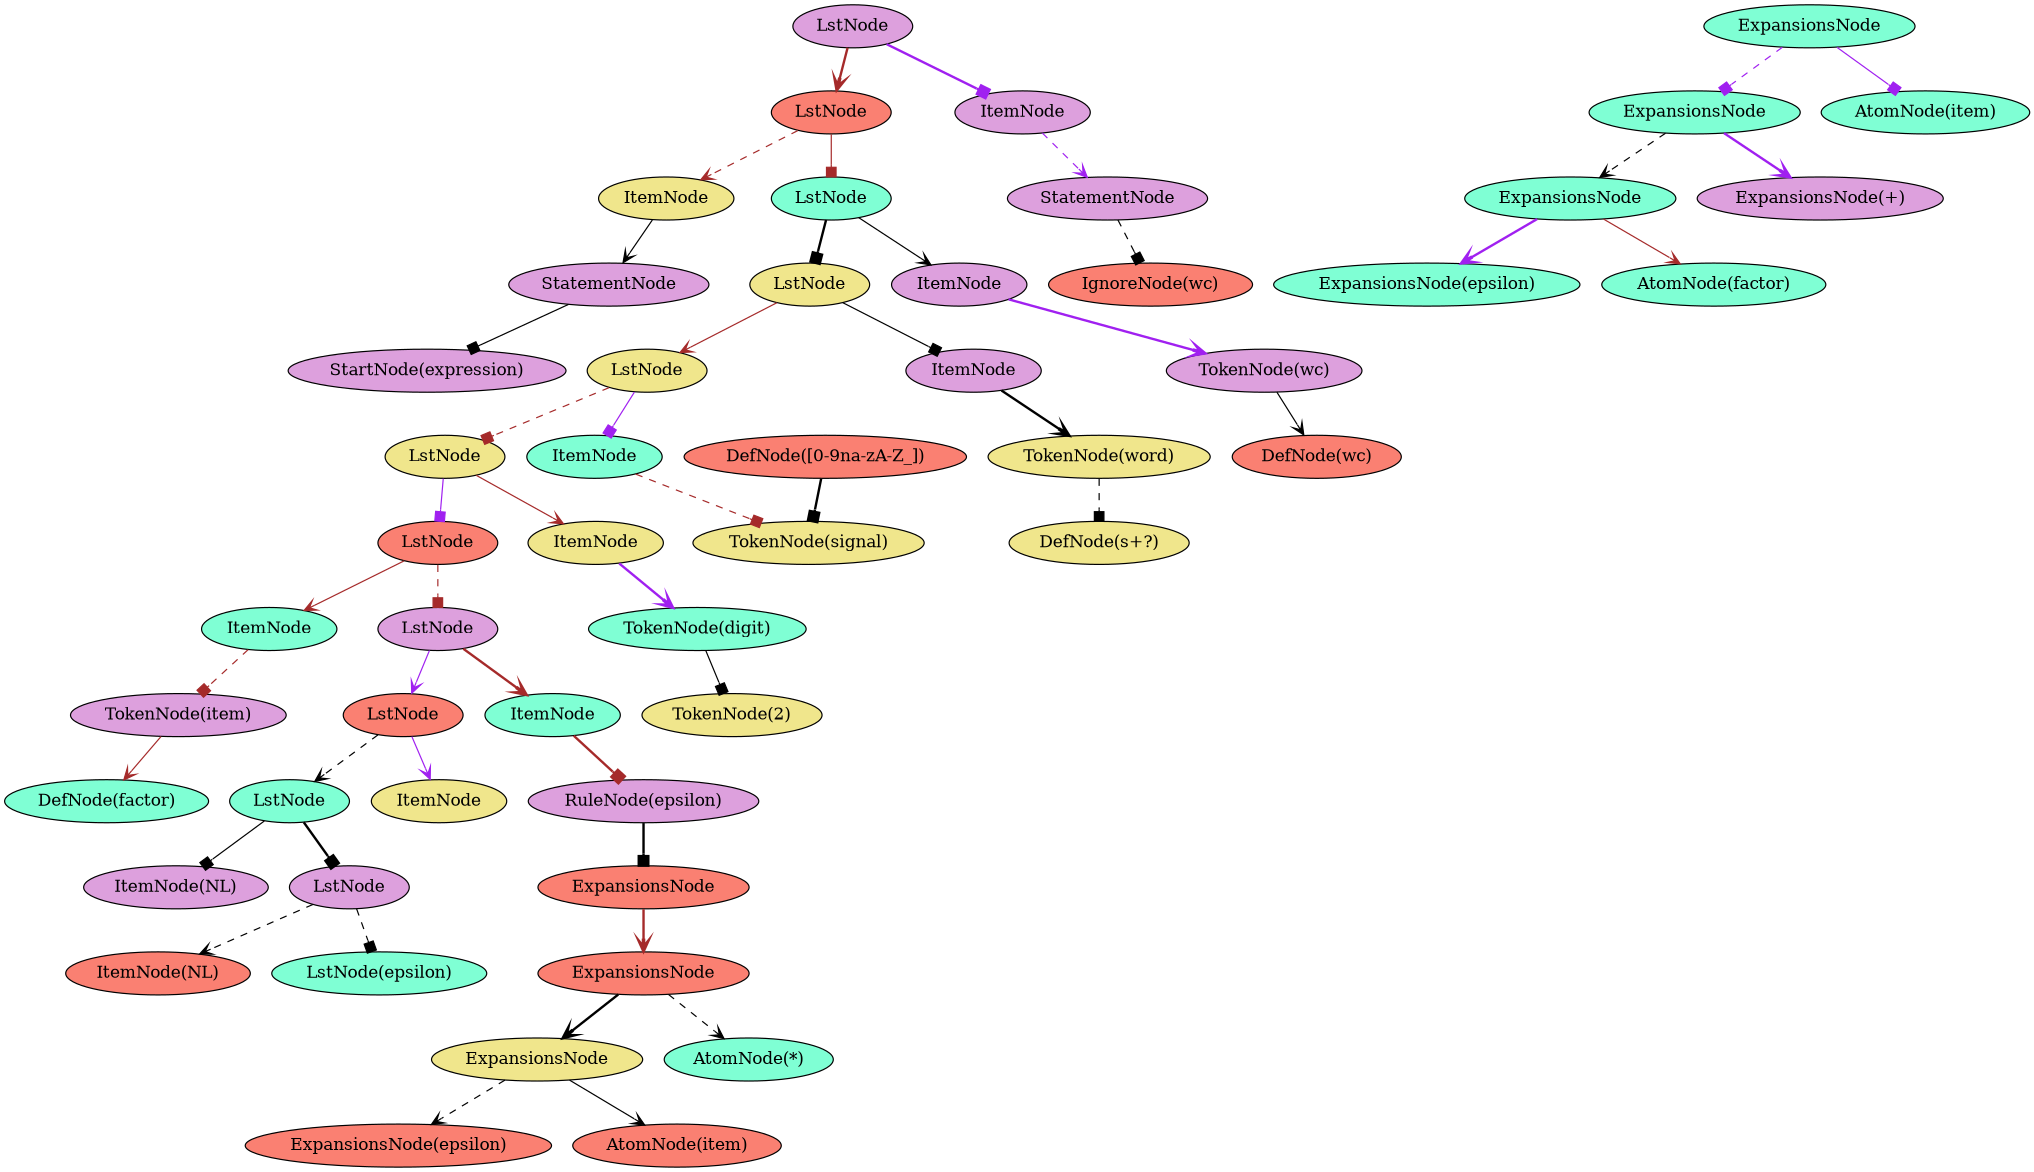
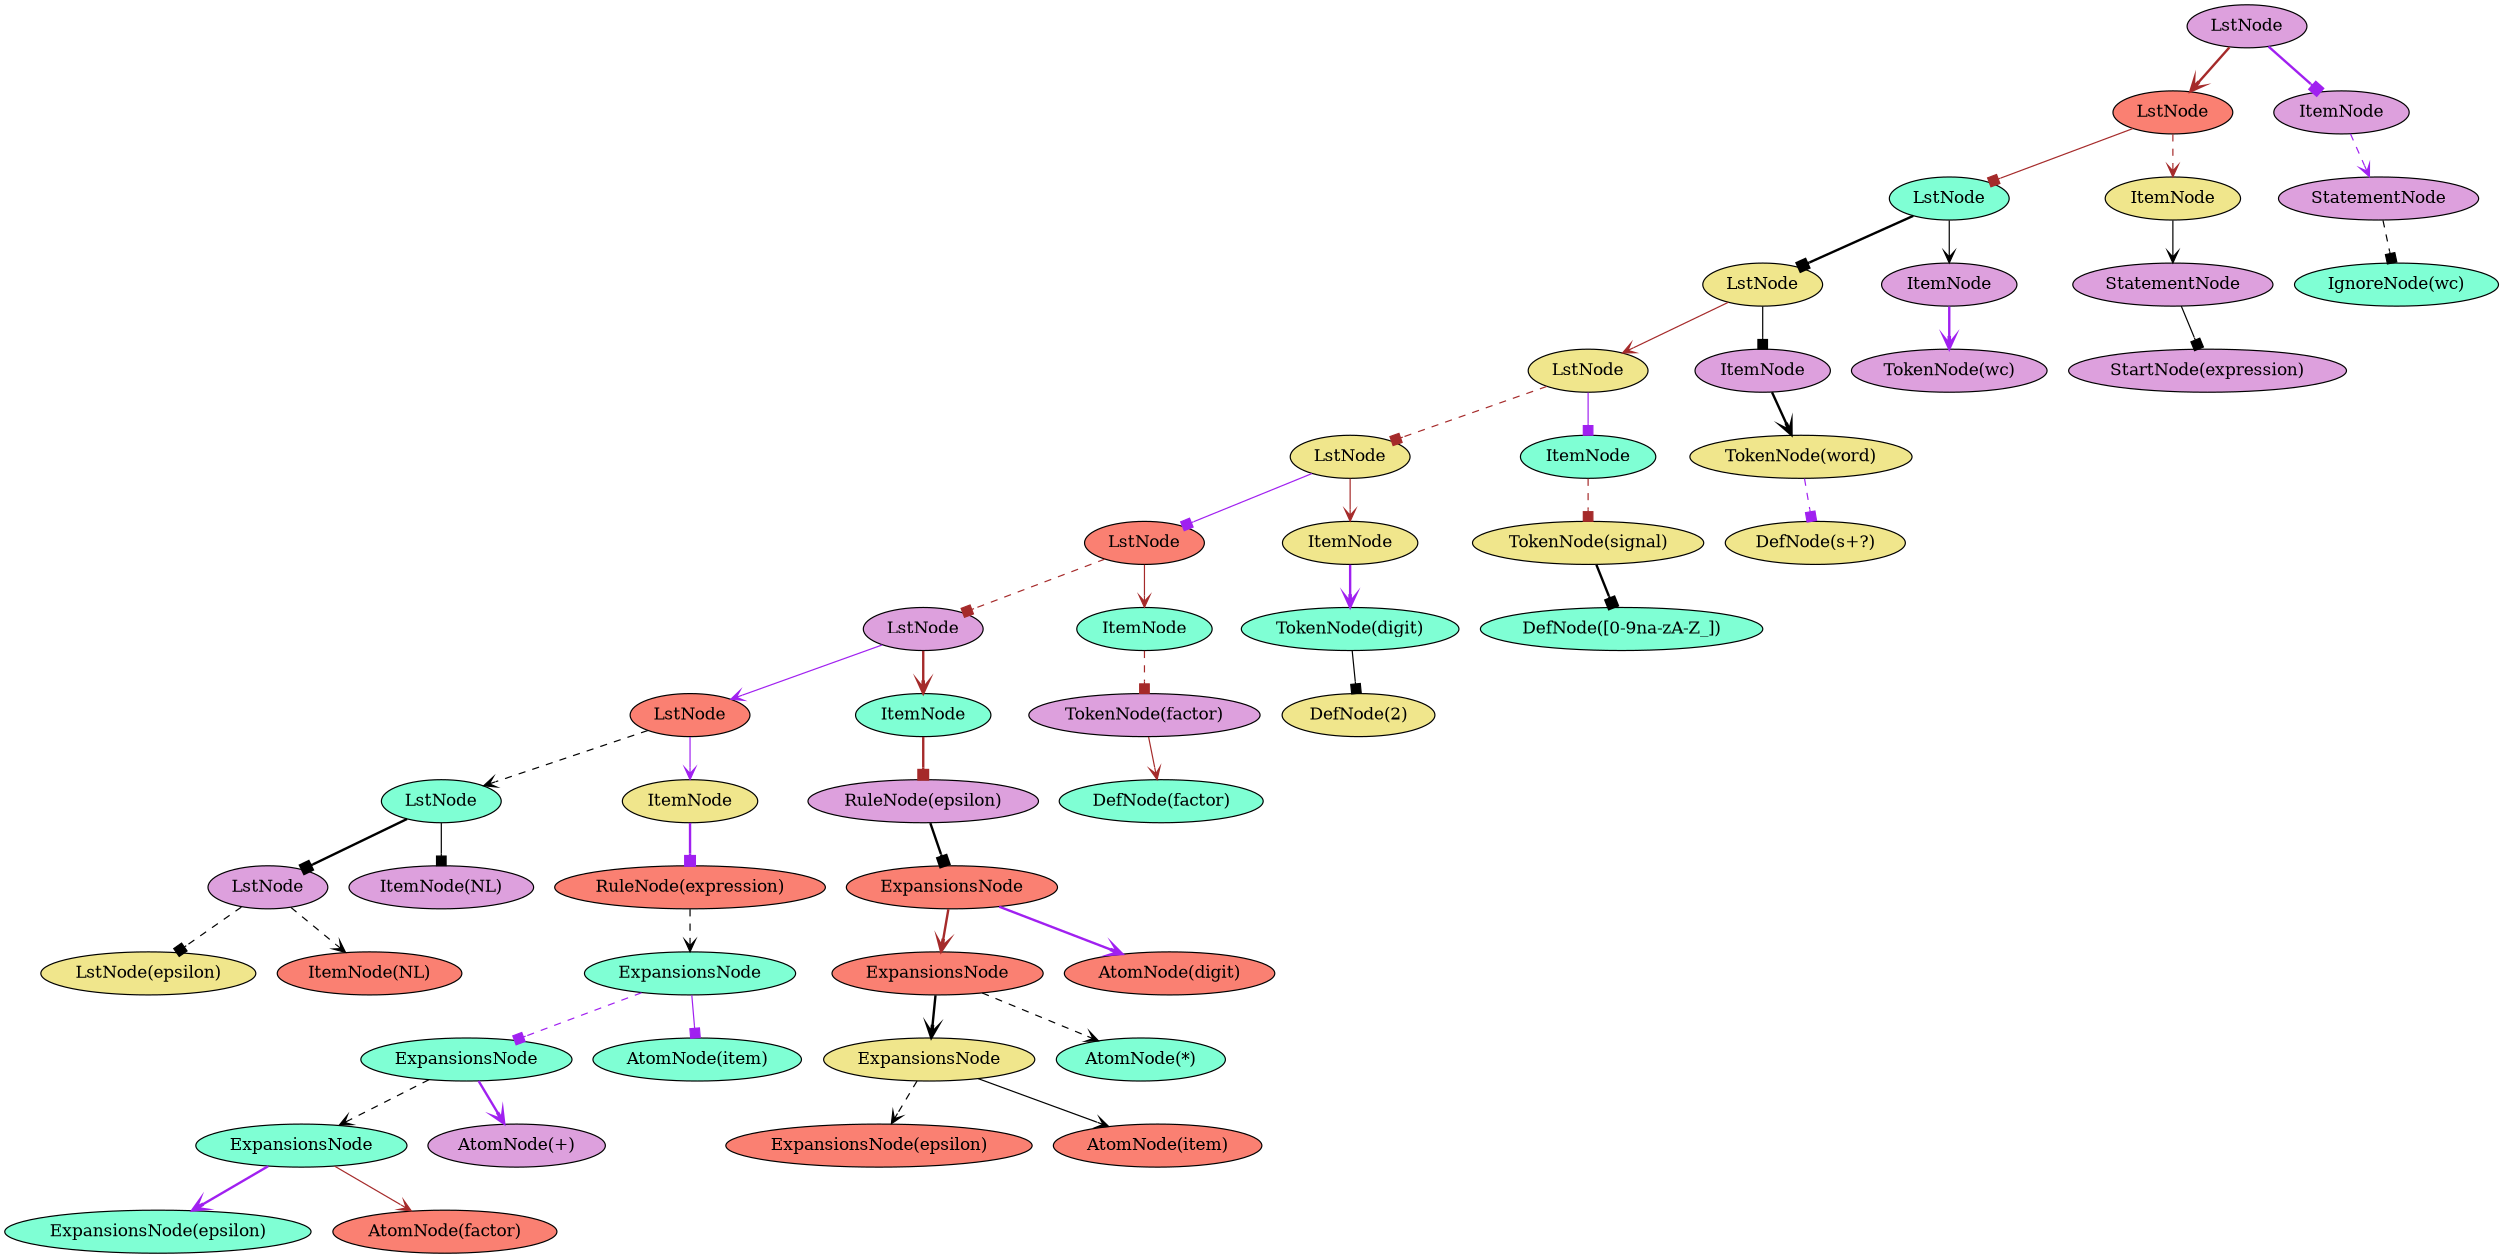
(1820, 199) -> (517, 1146)
(1151, 285) -> (2396, 285)
(1714, 285) -> (445, 1232)
(825, 457) -> (1622, 629)
(1317, 457) -> none
(818, 494) -> (1603, 580)
(1099, 494) -> (1807, 494)
(178, 715) -> (1144, 715)
(732, 715) -> (1358, 715)
none -> (690, 887)
(379, 973) -> (148, 973)
none -> (1170, 973)
